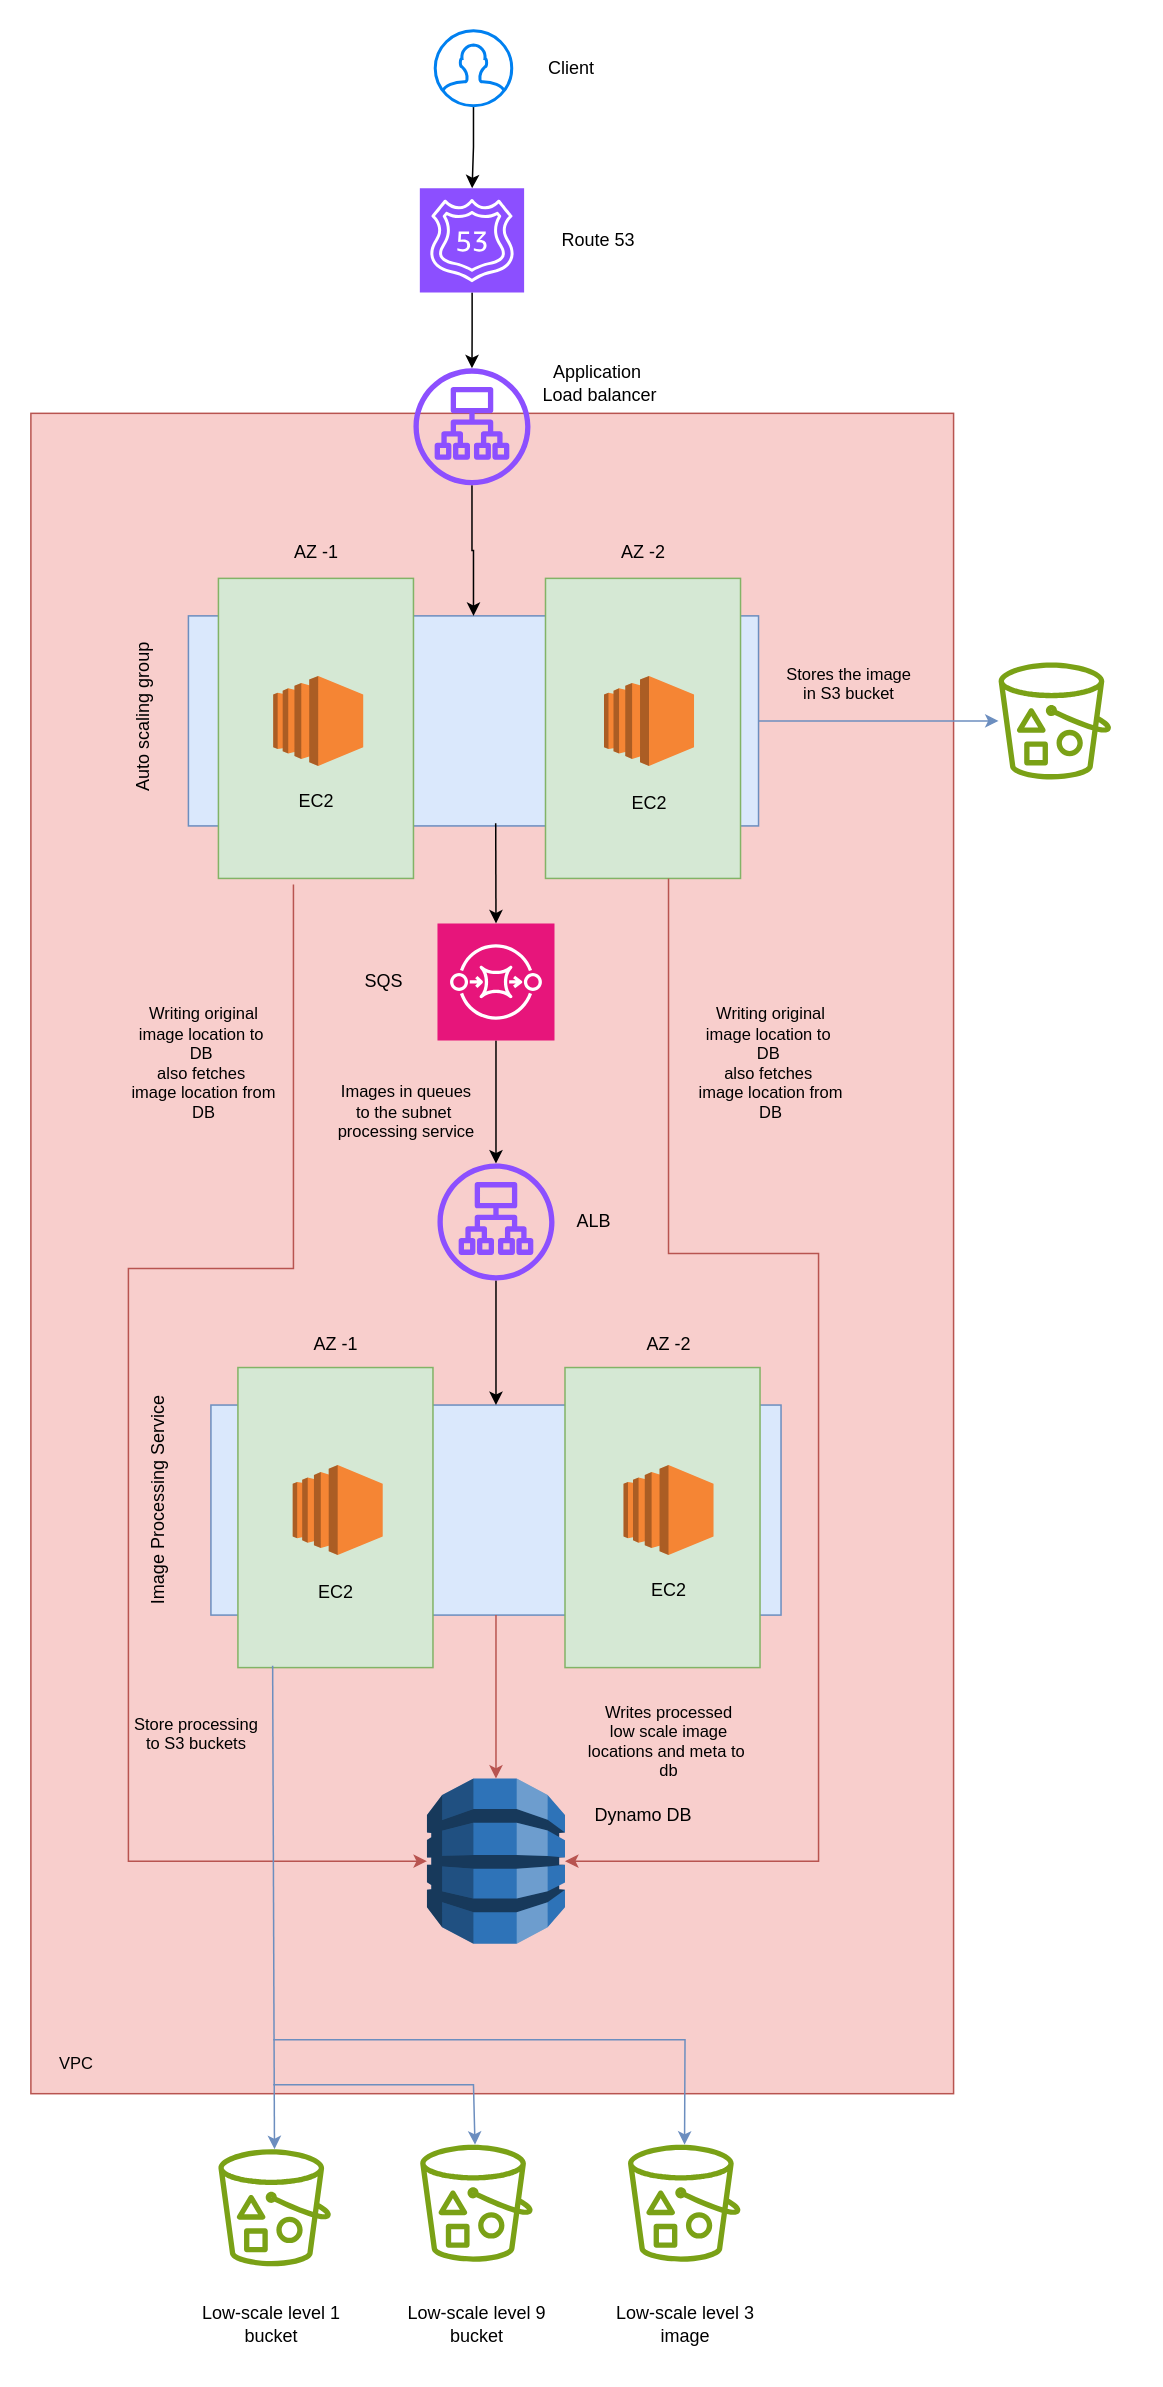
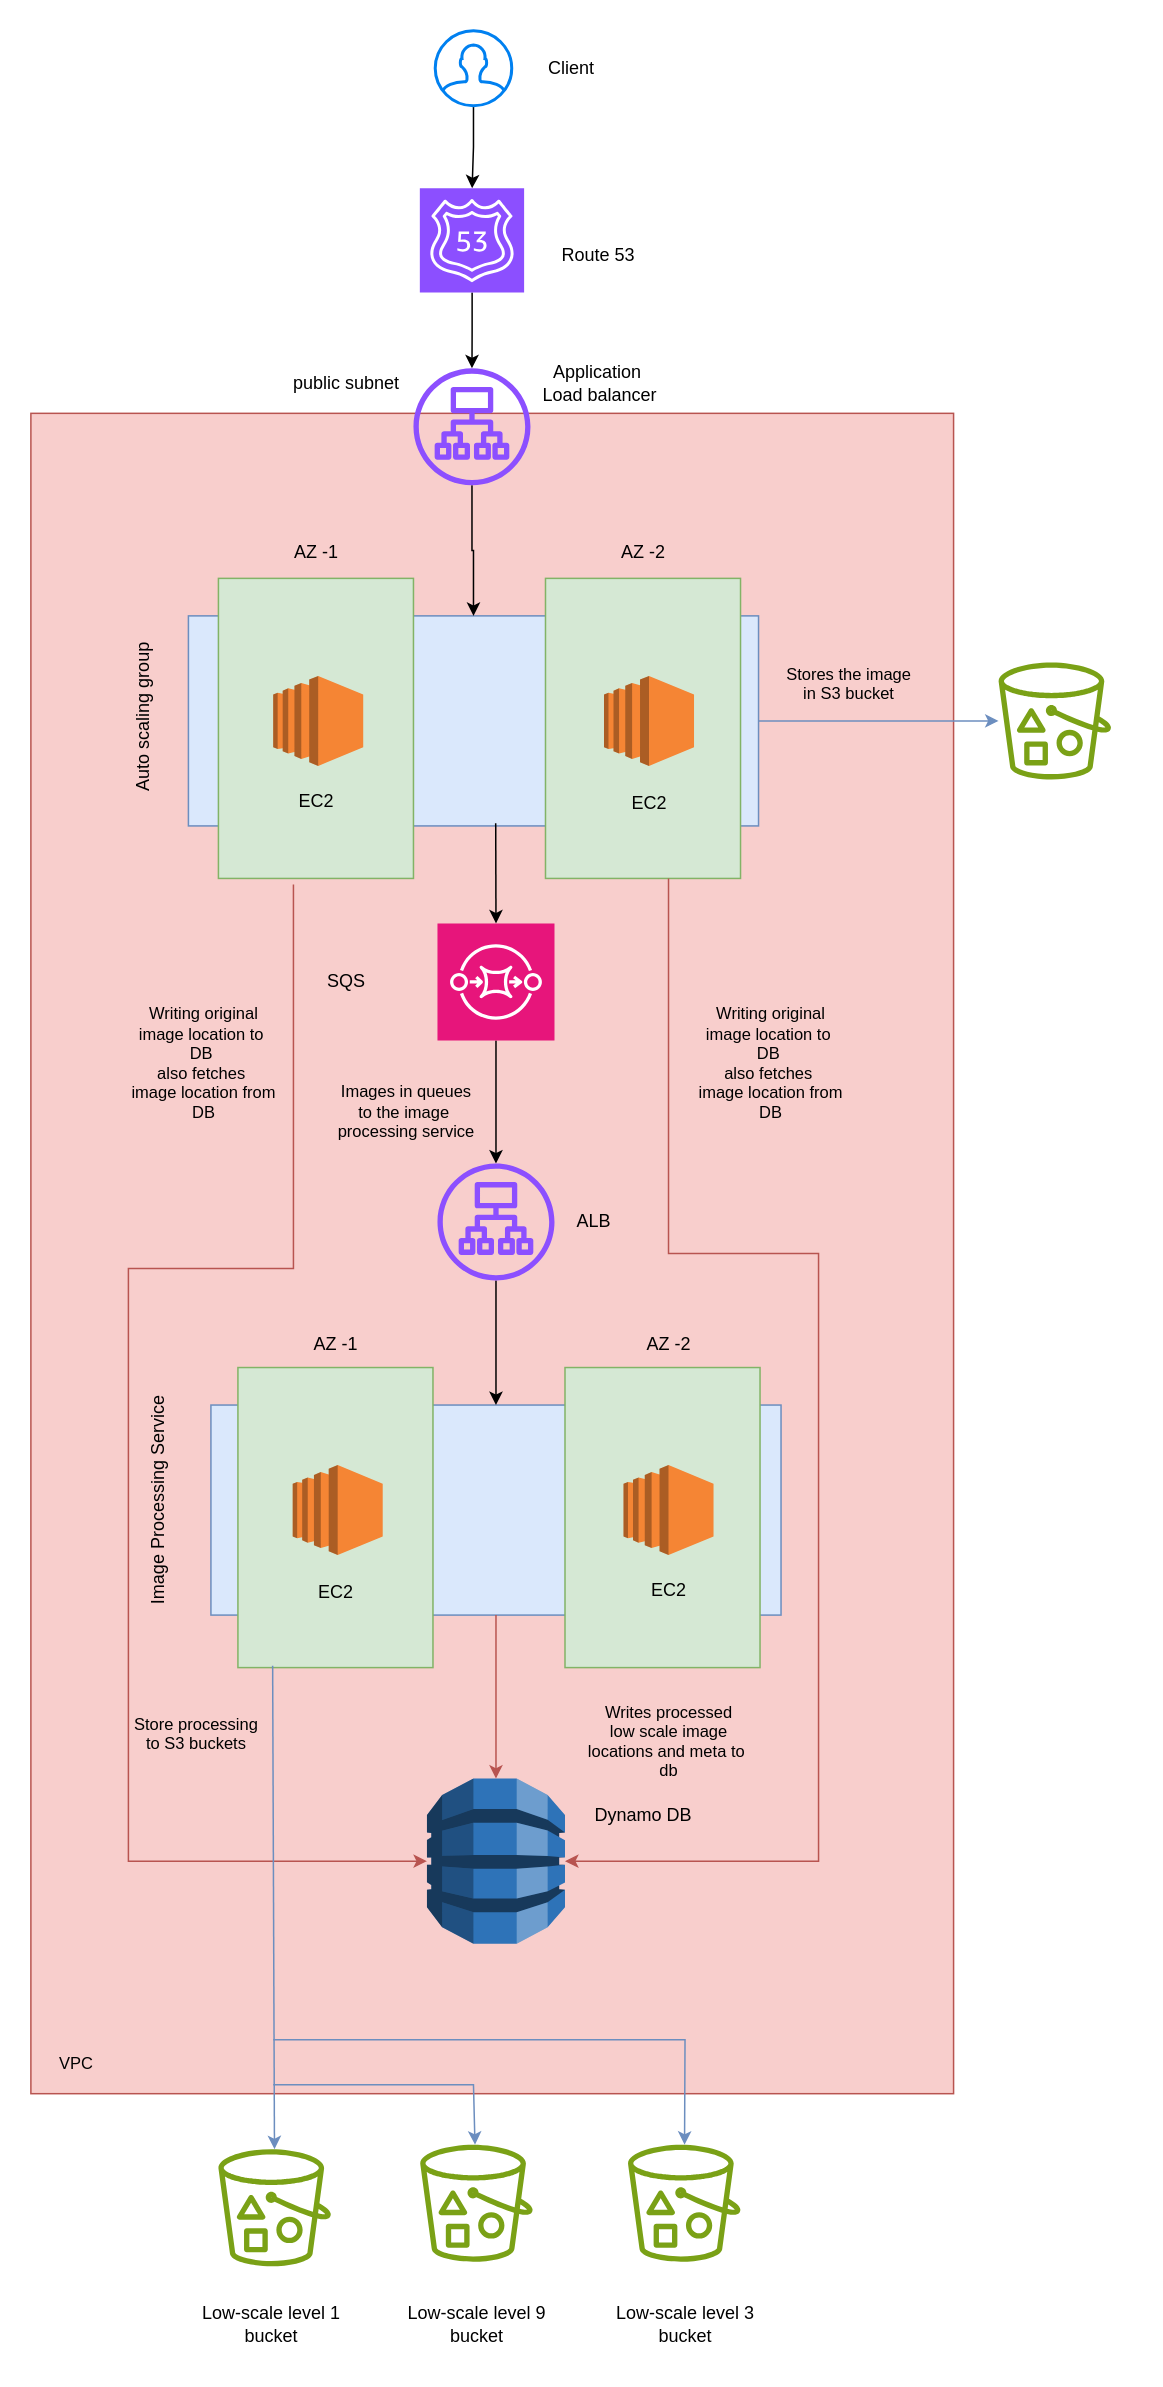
(598, 240) -> (598, 255)
none -> (346, 383)
(383, 982) -> (345, 982)
(407, 1111) -> (407, 1111)
(686, 2324) -> (686, 2324)
